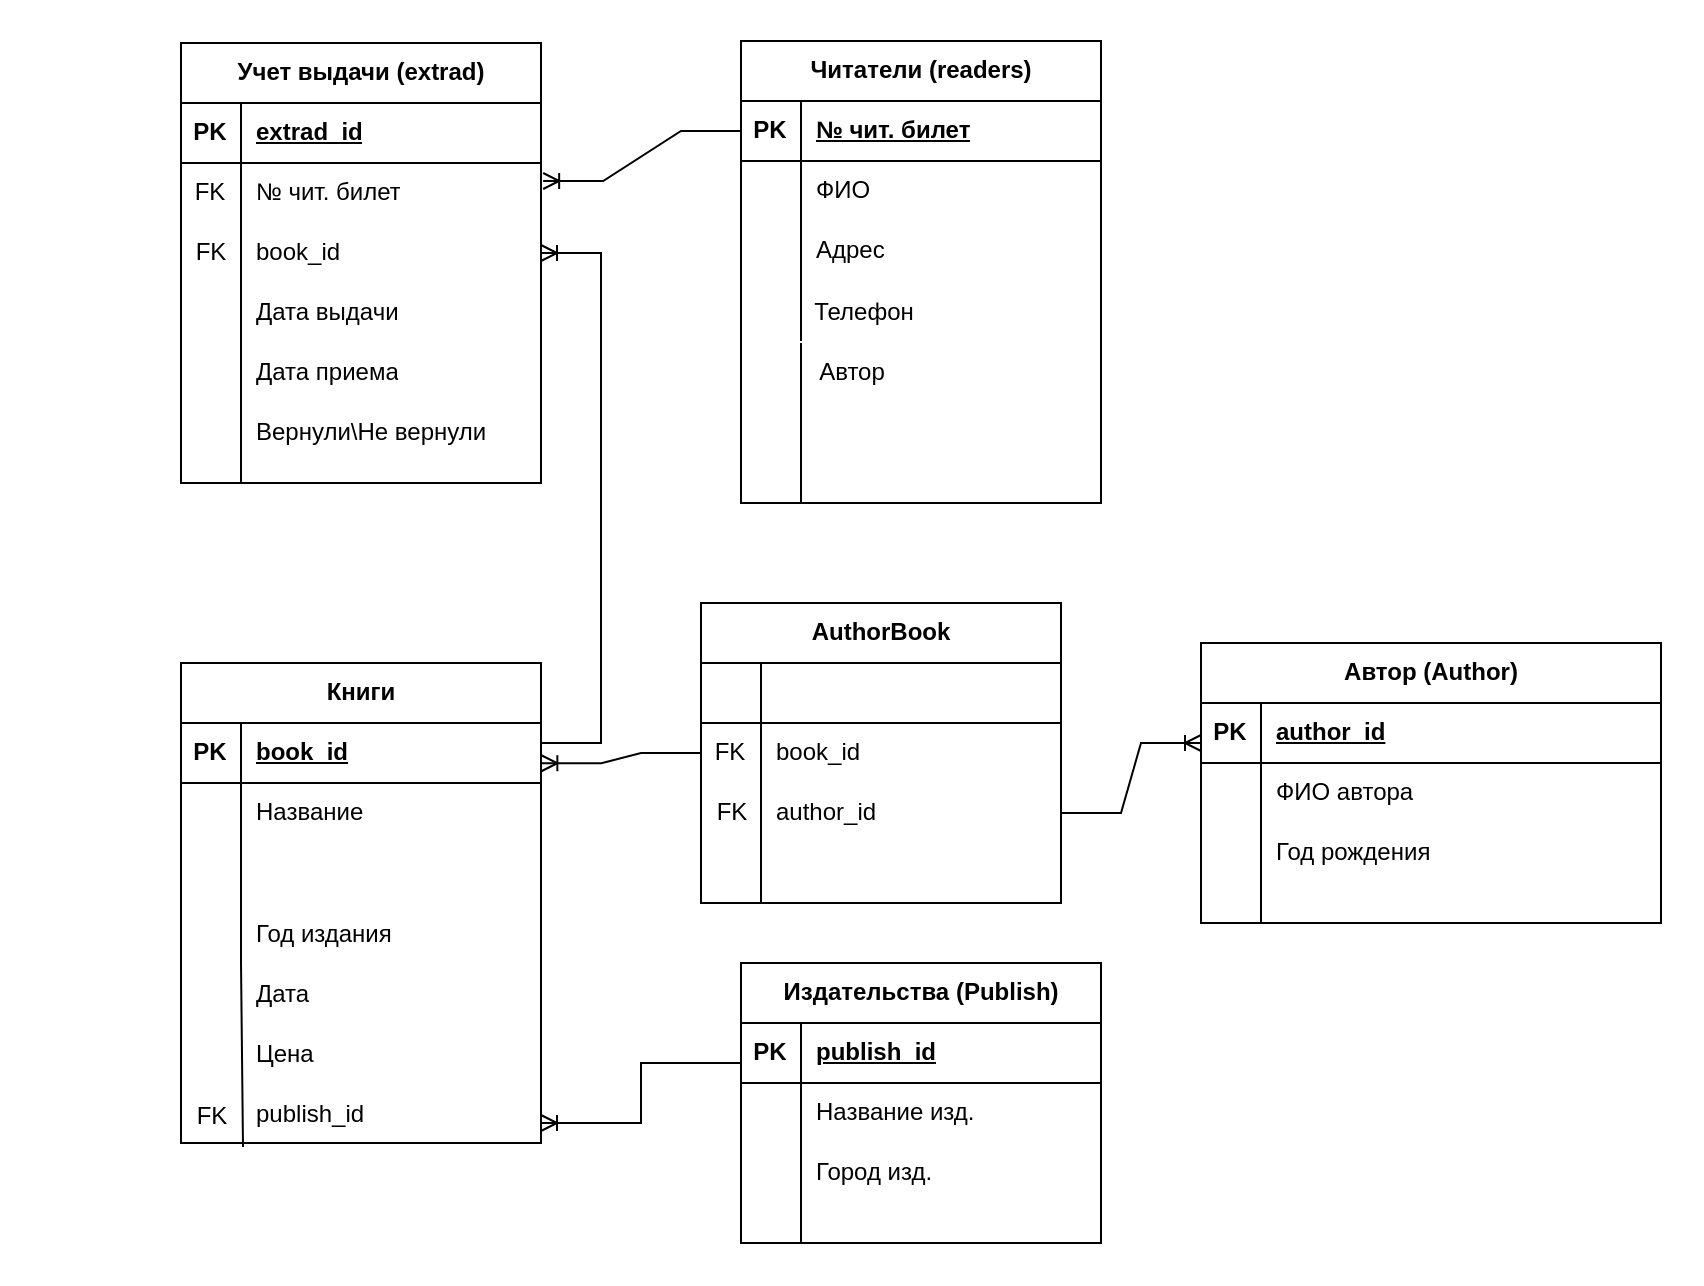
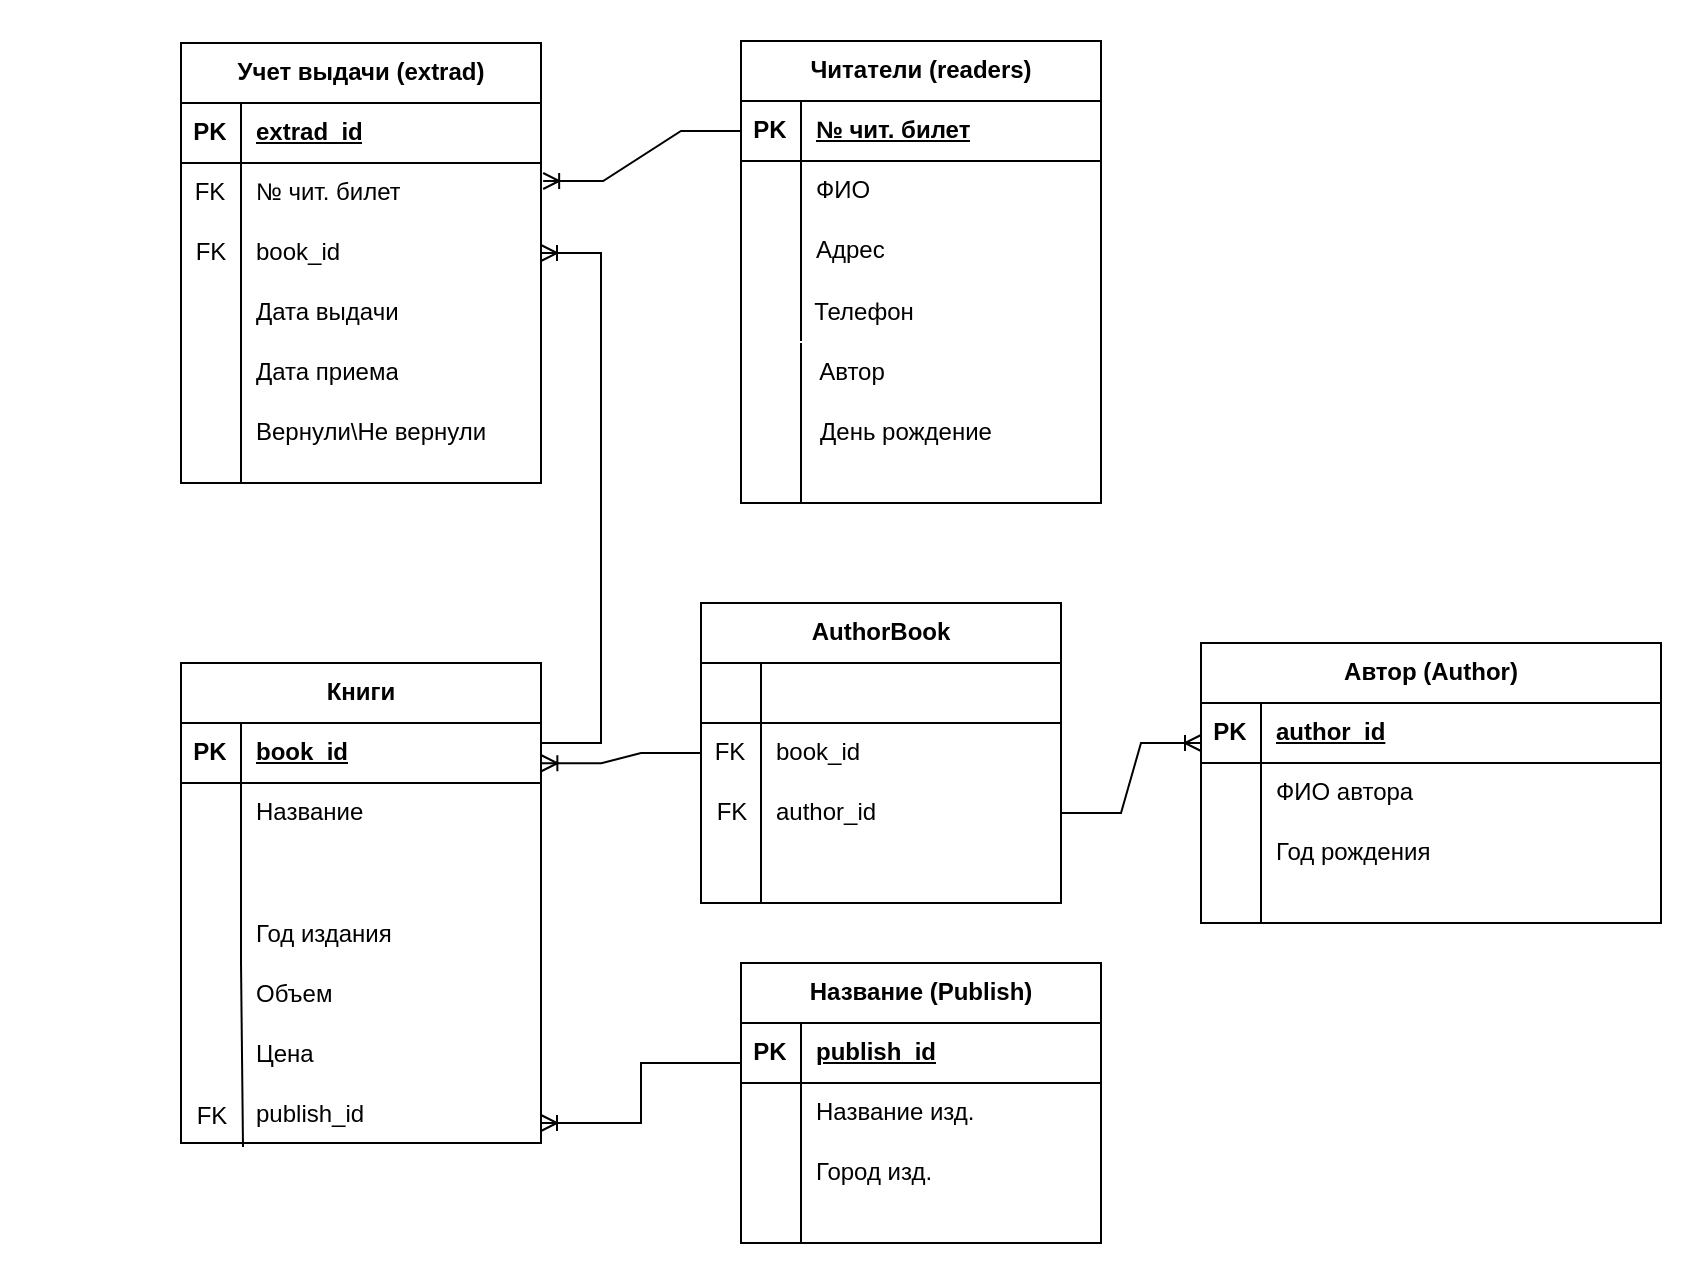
none -> (907, 433)
(922, 993) -> (922, 993)
(284, 995) -> (291, 995)
